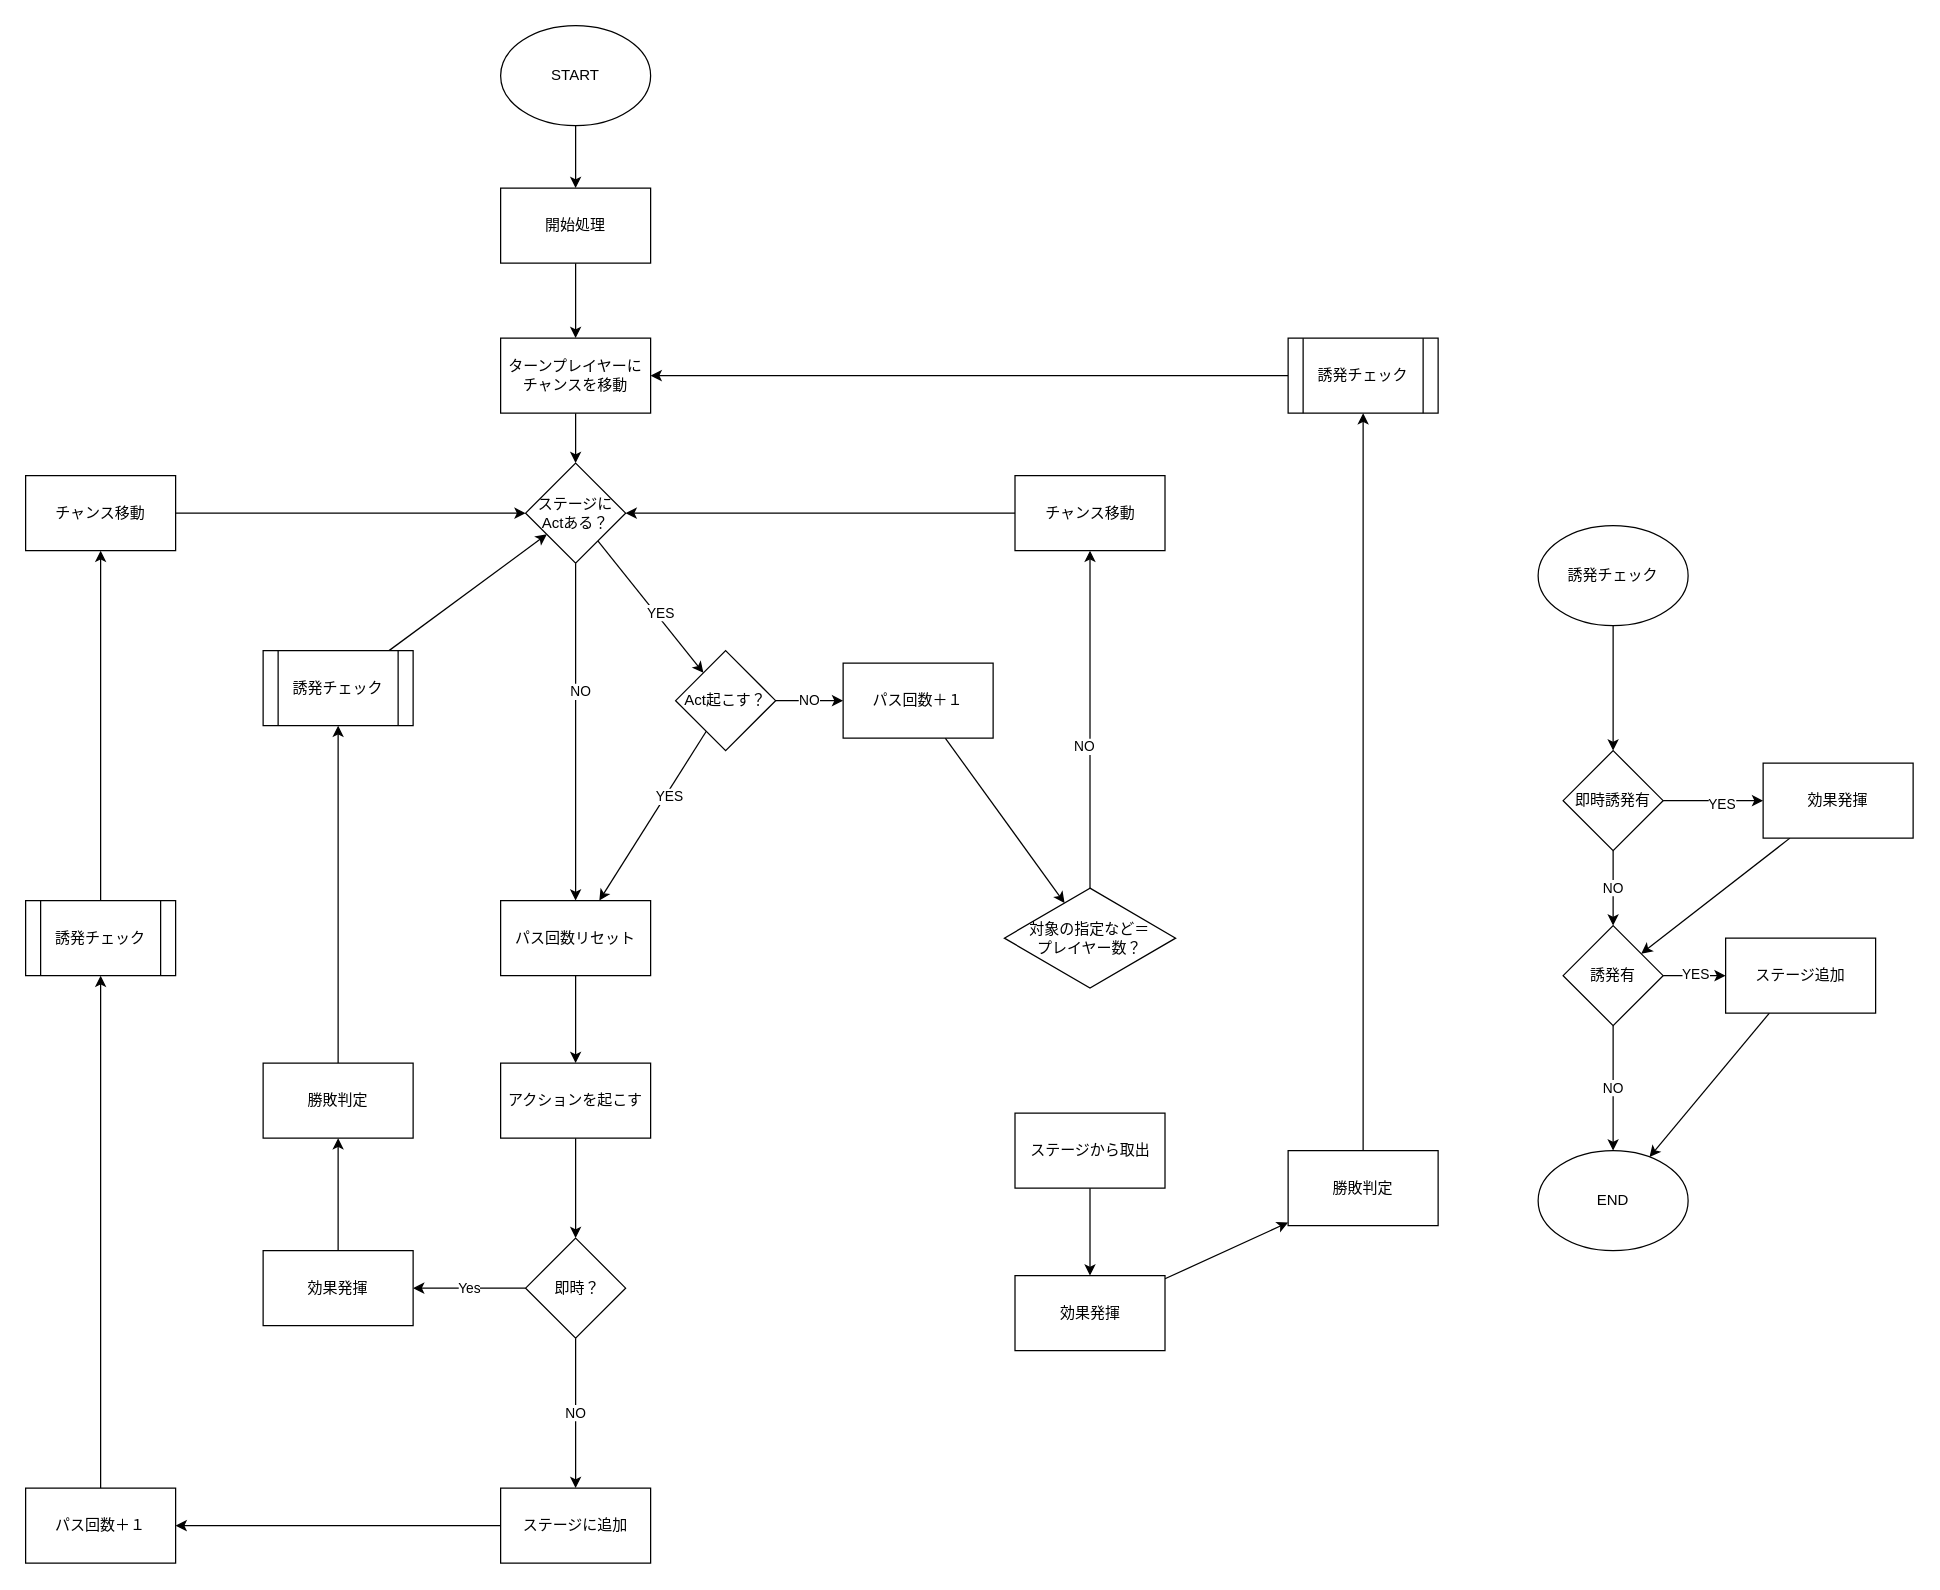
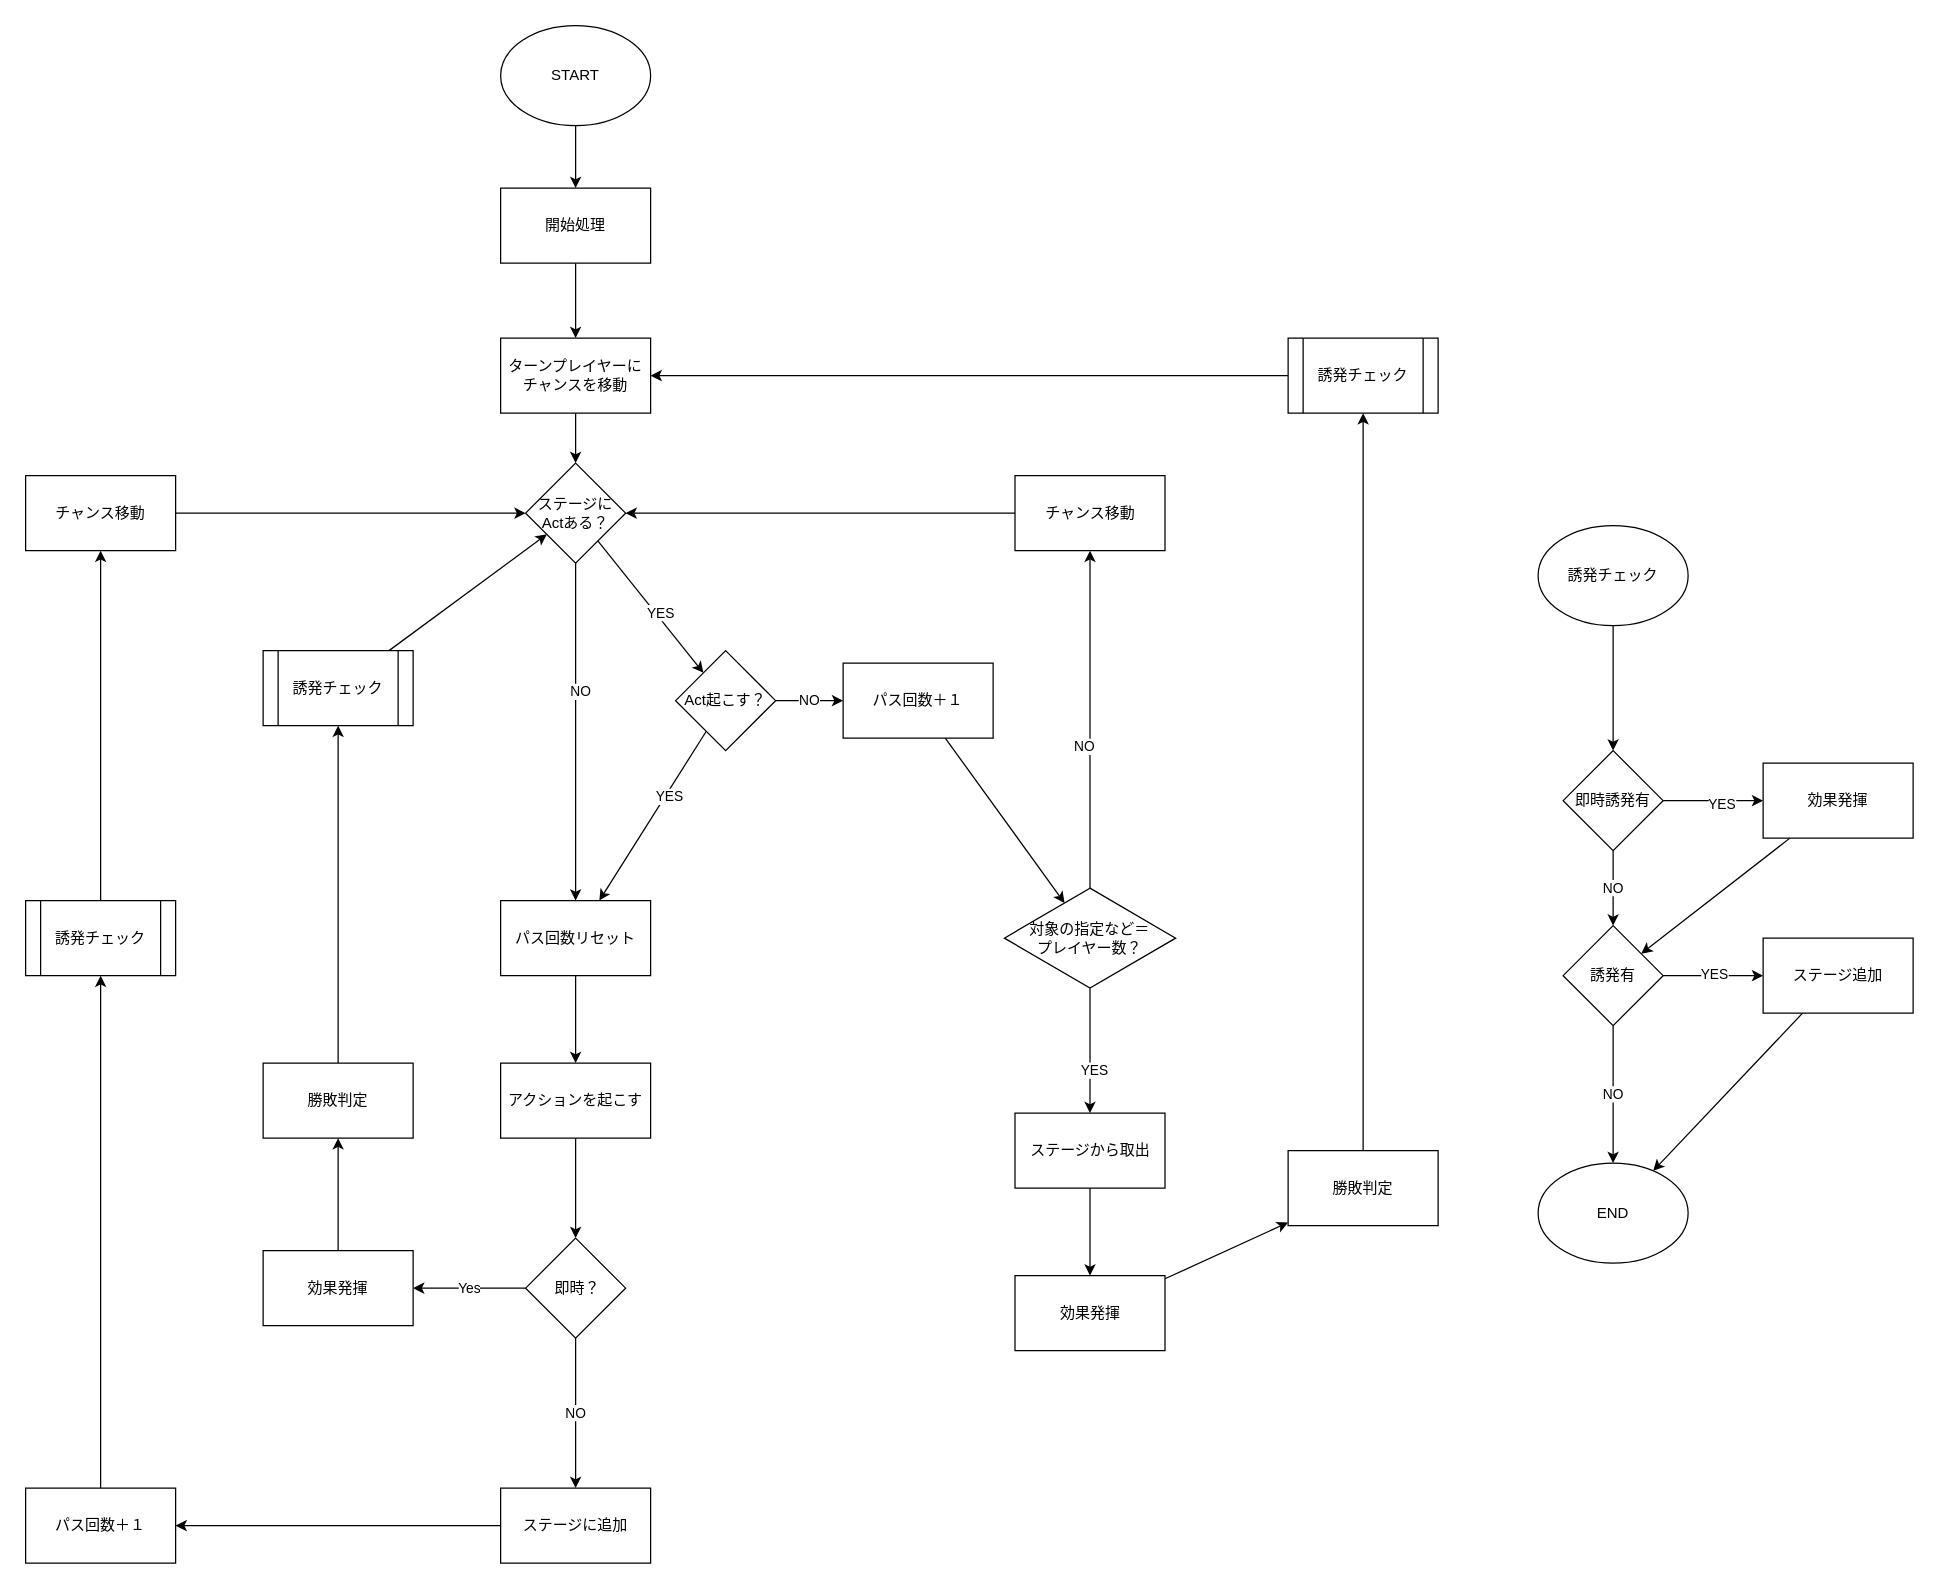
(1801, 976) -> (1838, 976)
none -> (1090, 1046)
(1613, 1201) -> (1613, 1213)
